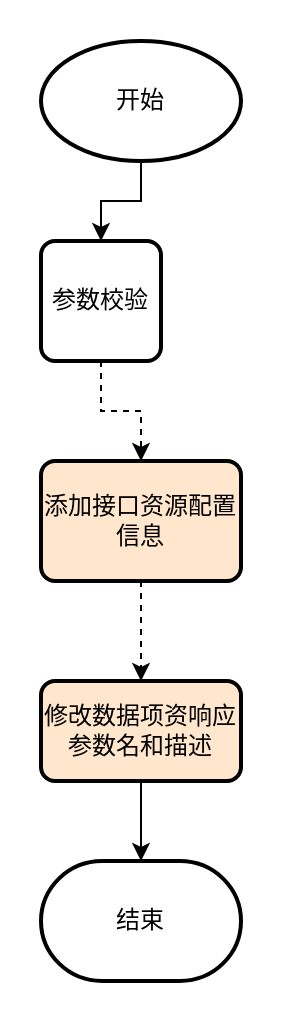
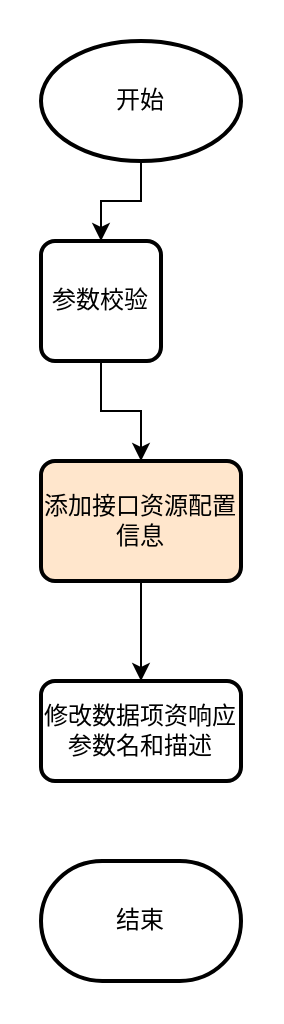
(112, 411) -> (112, 411)
(141, 625) -> (141, 625)
(141, 731) -> (141, 731)
(141, 814) -> none
